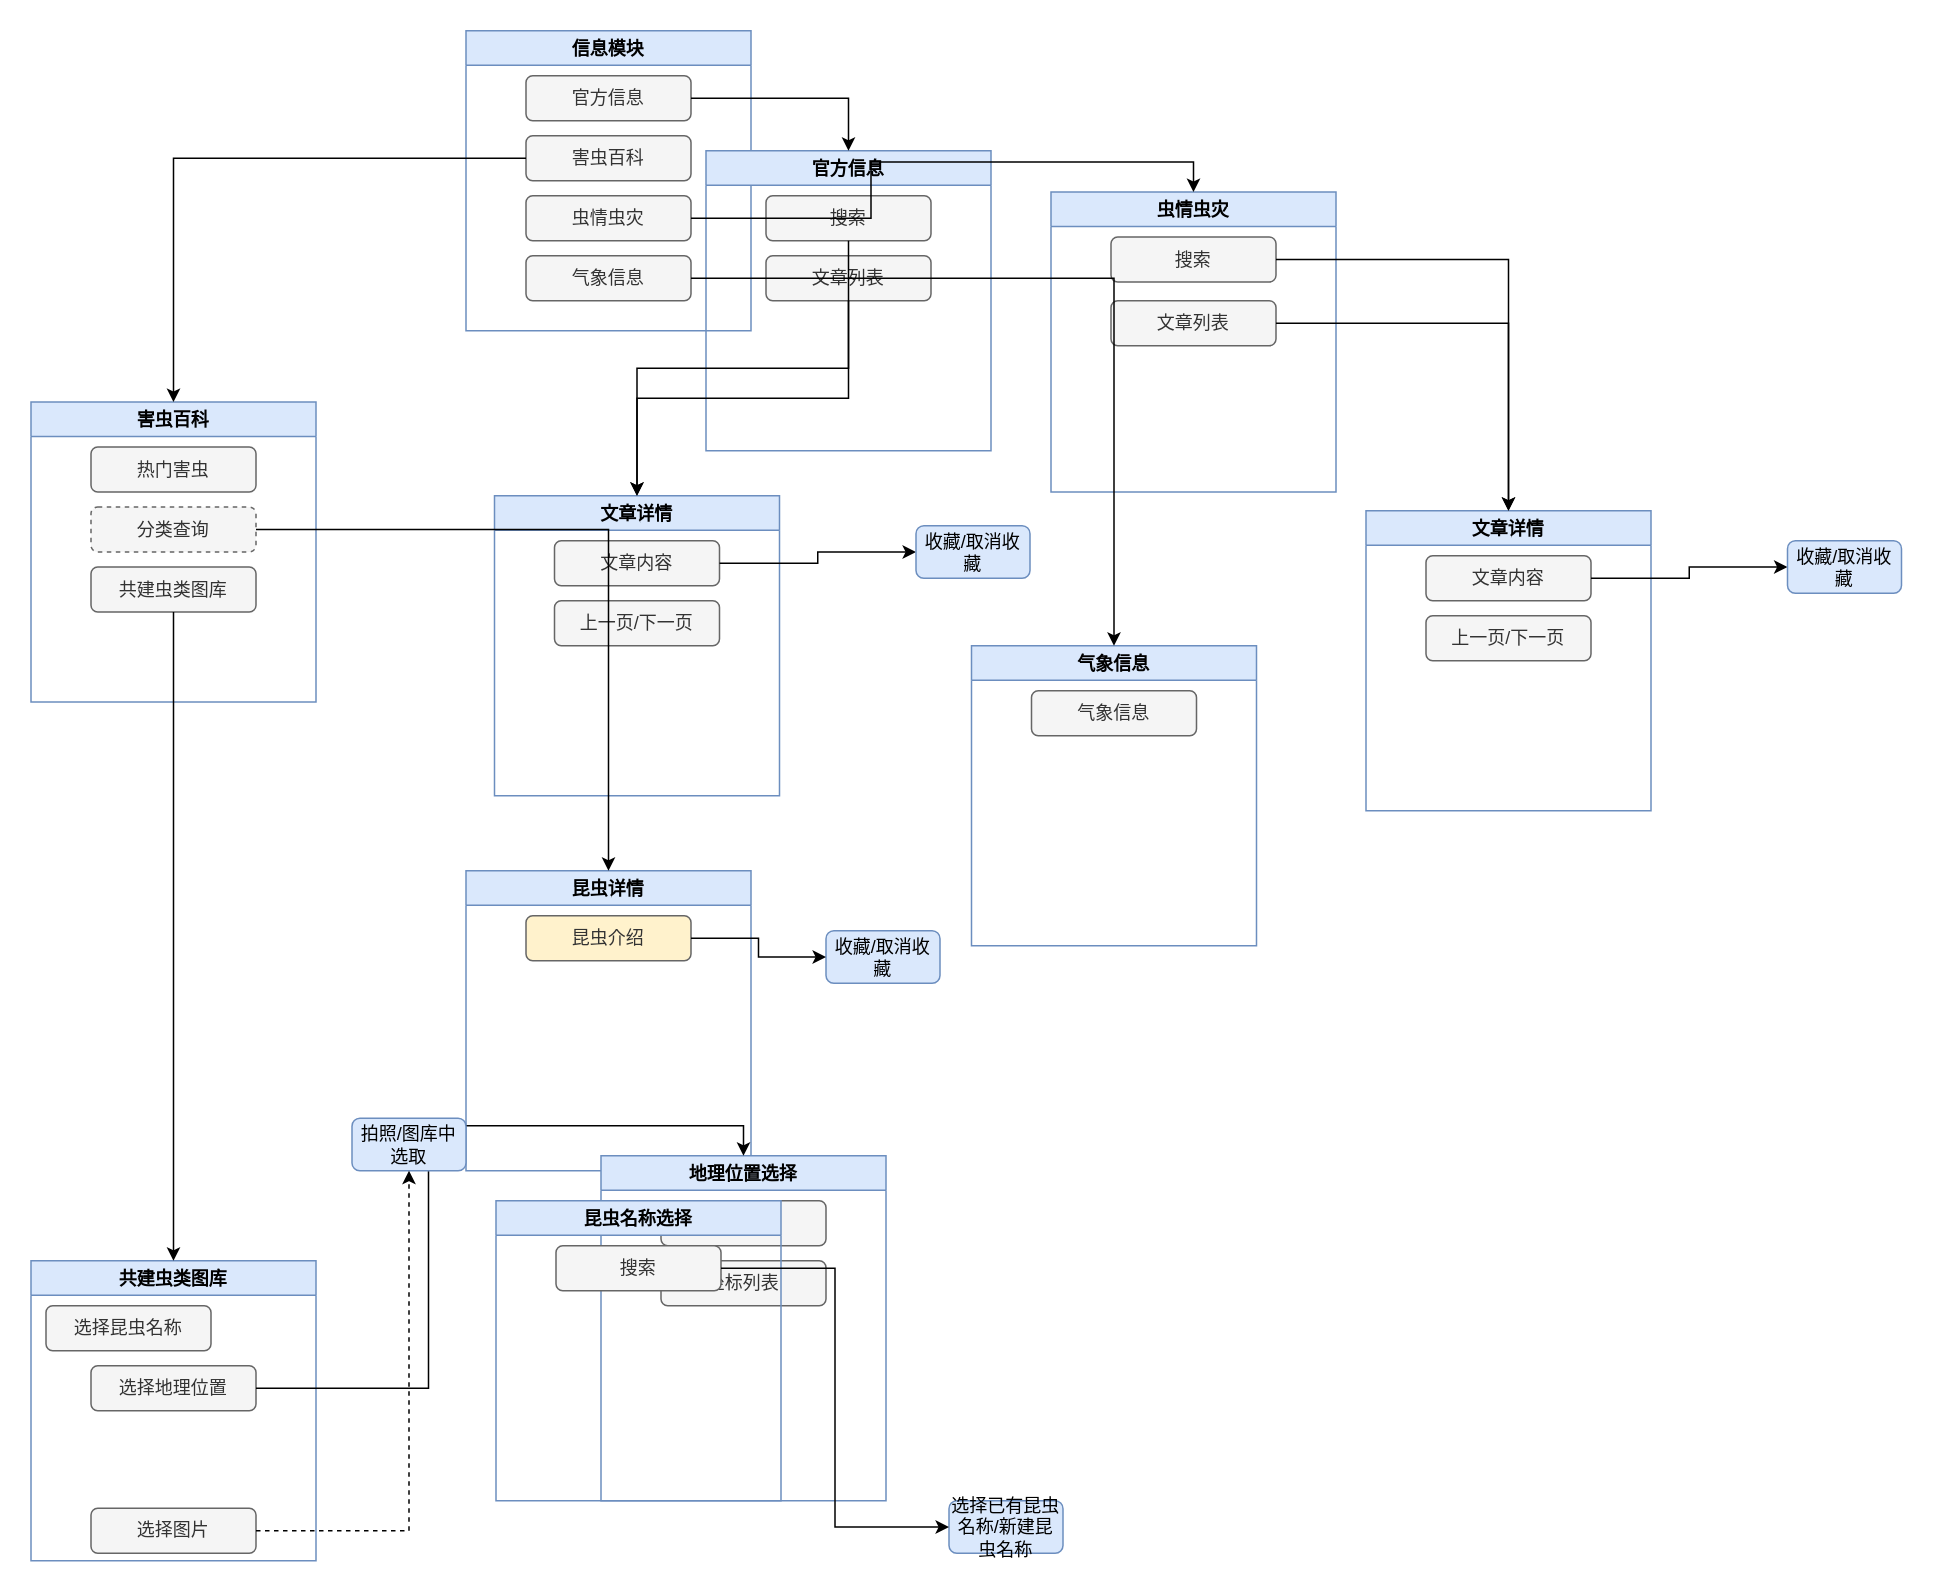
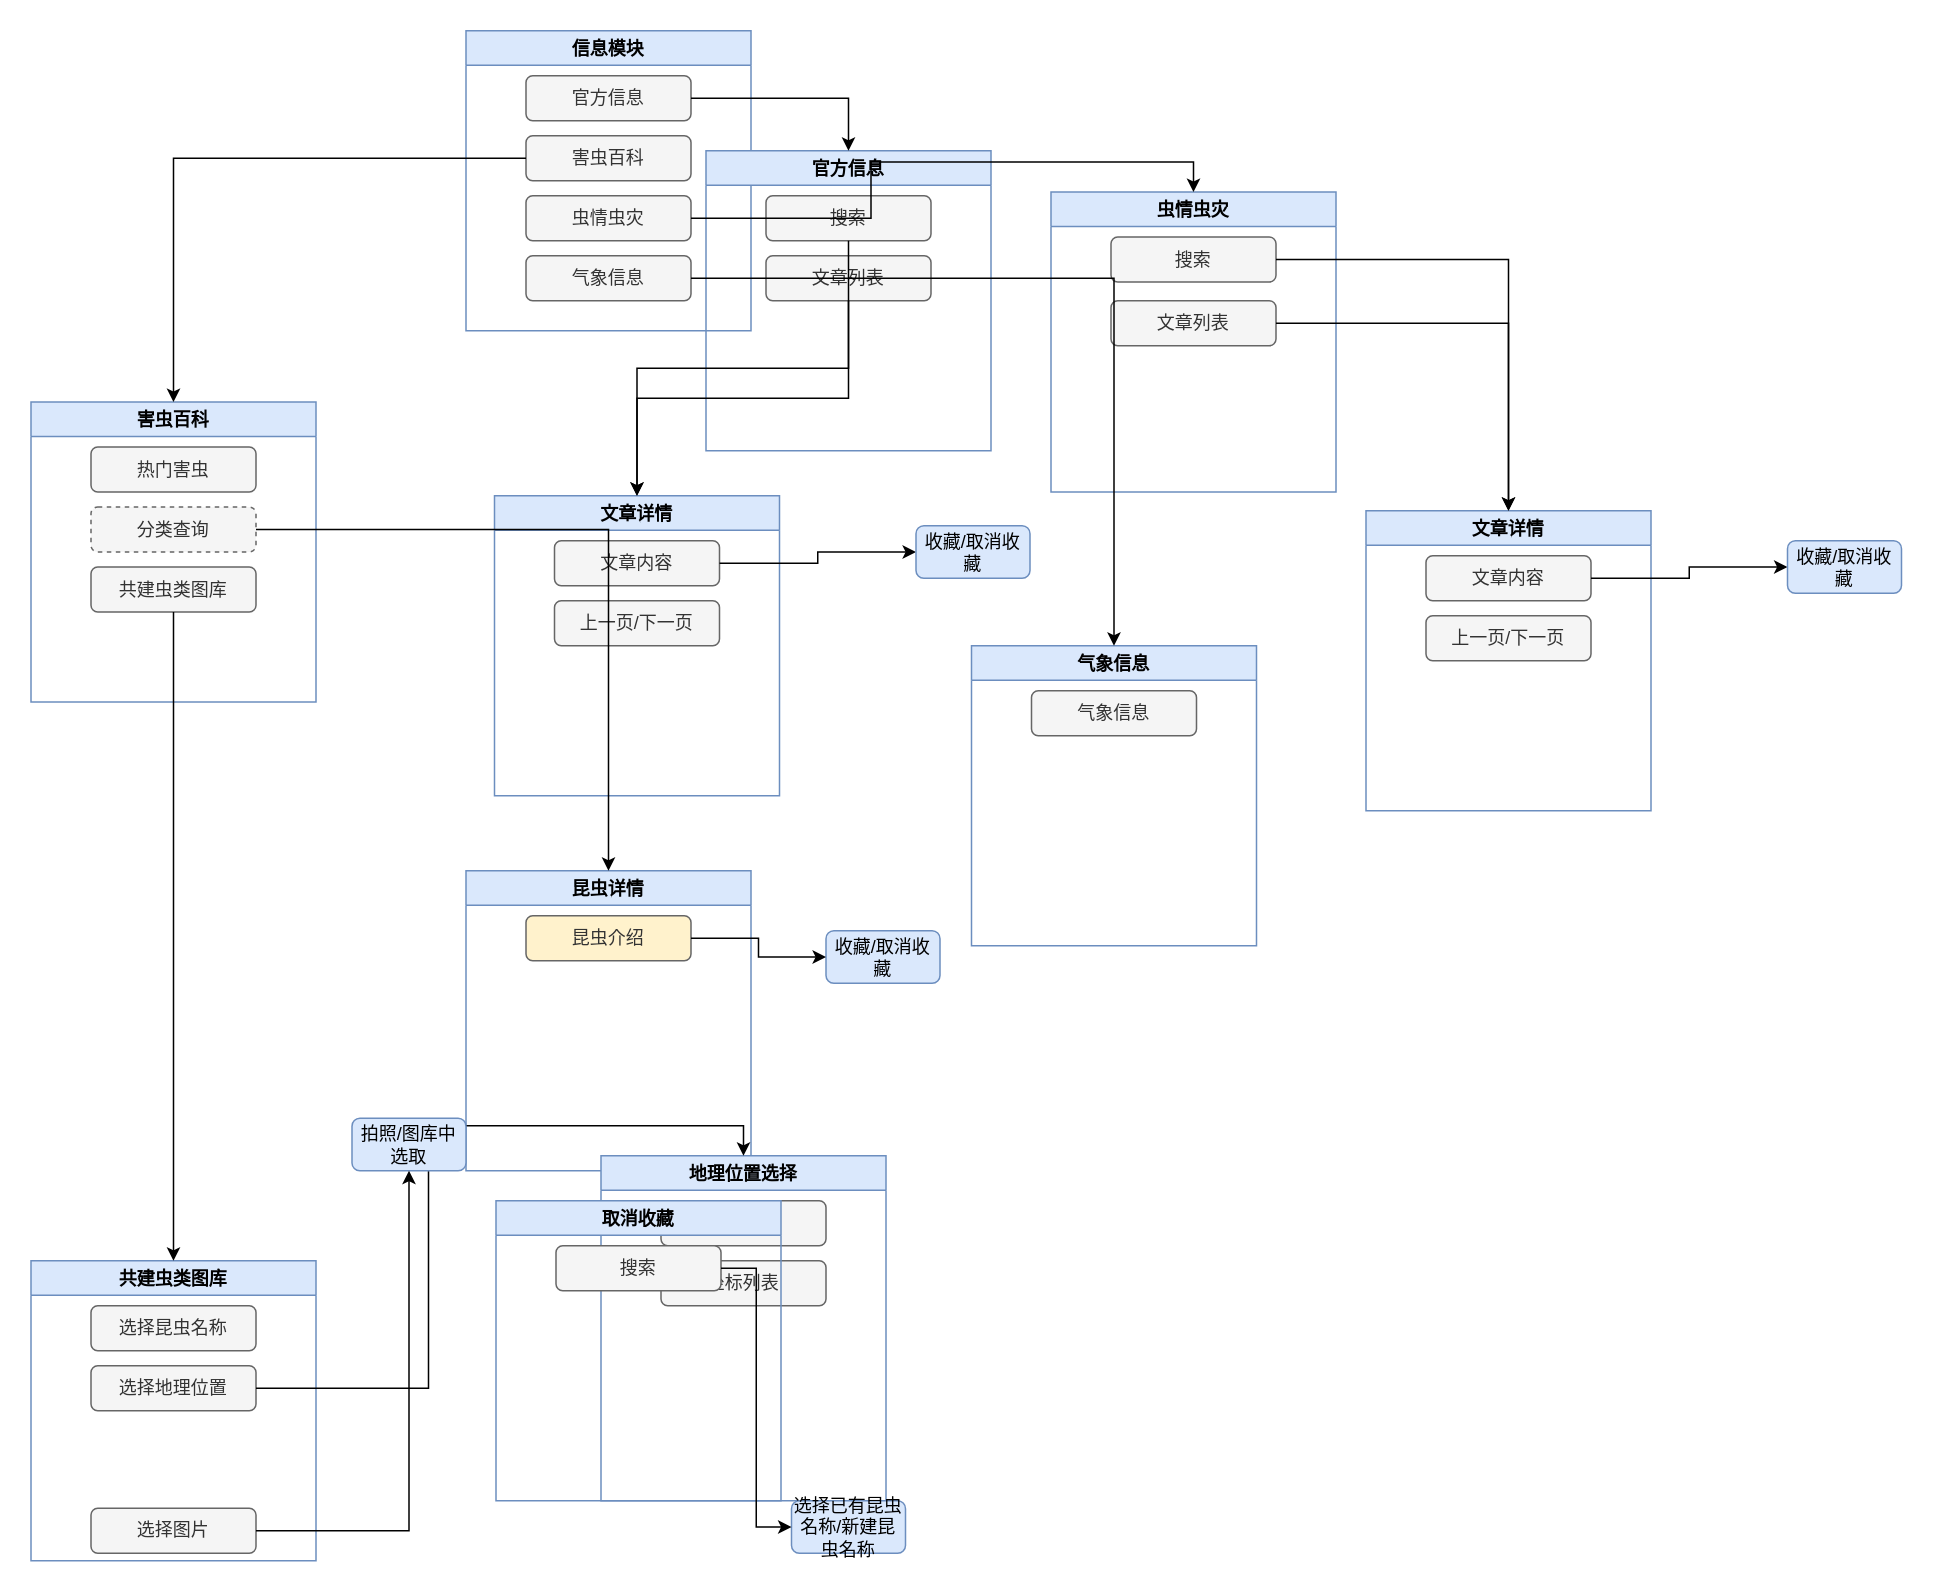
(638, 1219) -> (638, 1219)
(128, 1328) -> (173, 1328)
(1006, 1527) -> (848, 1527)
(404, 1531) -> (404, 1531)
